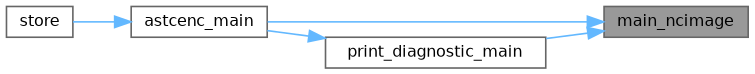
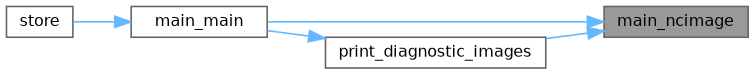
(199, 22) -> (199, 22)
(436, 53) -> (436, 53)
